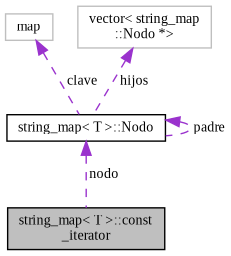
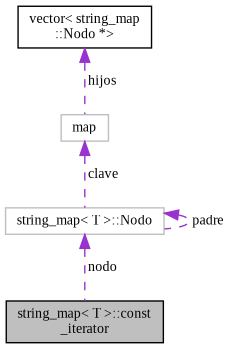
(145, 27) -> (85, 27)
(110, 87) -> (85, 88)
(86, 128) -> (85, 221)
